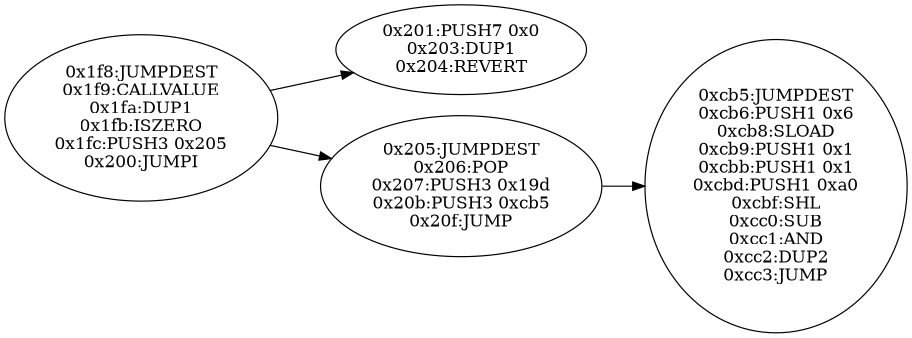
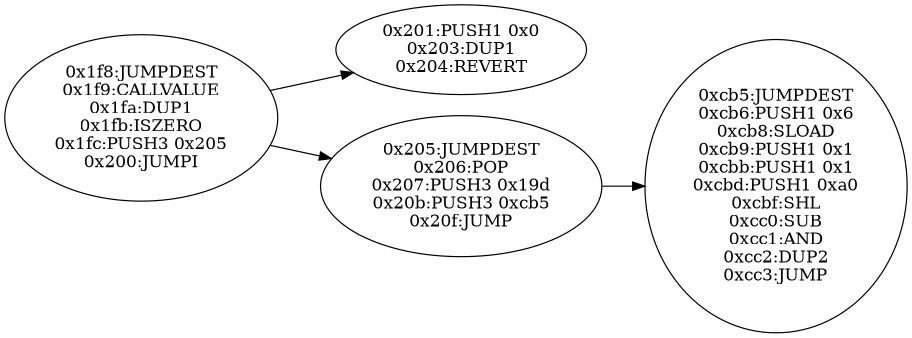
(461, 50) -> (461, 50)
